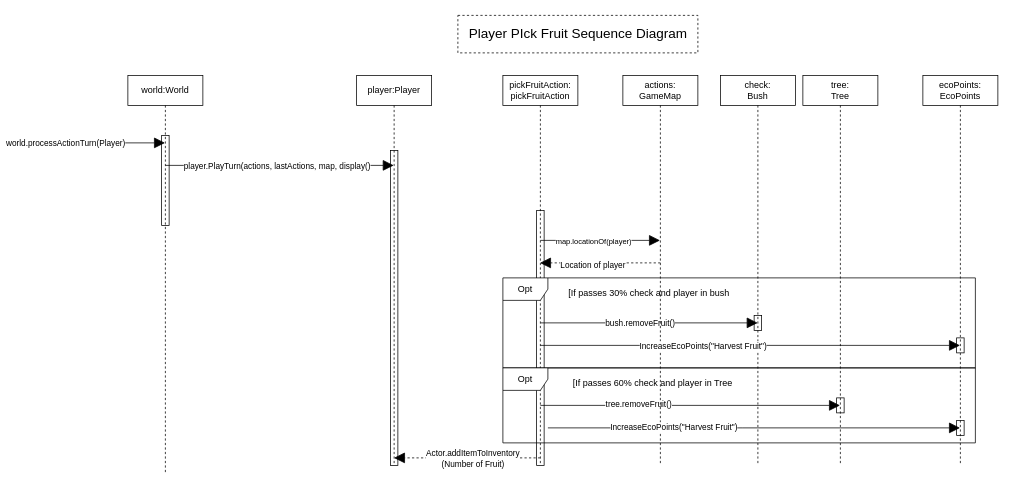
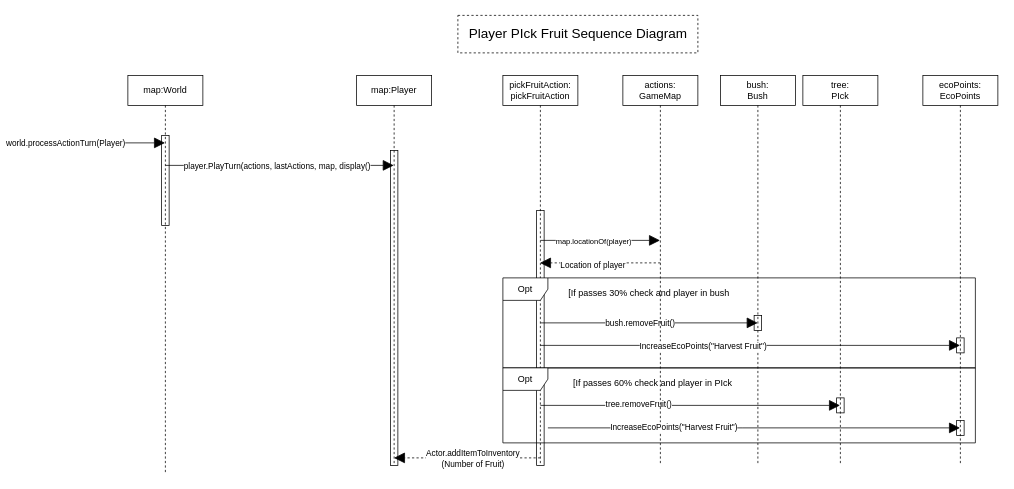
(165, 90) -> (165, 90)
(394, 90) -> (394, 90)
(758, 90) -> (758, 90)
(840, 90) -> (840, 90)
(653, 383) -> (653, 383)
